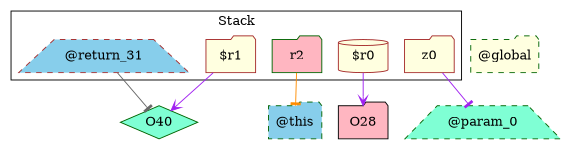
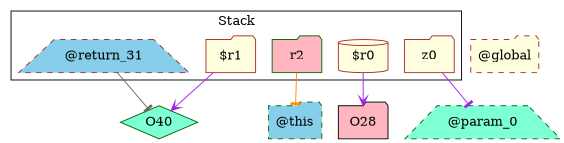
(505, 56) -> (505, 56)
